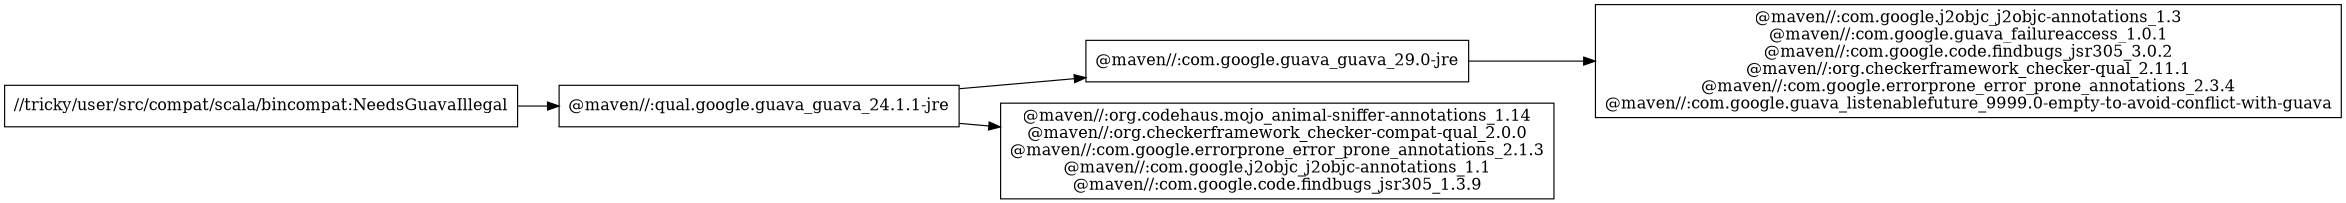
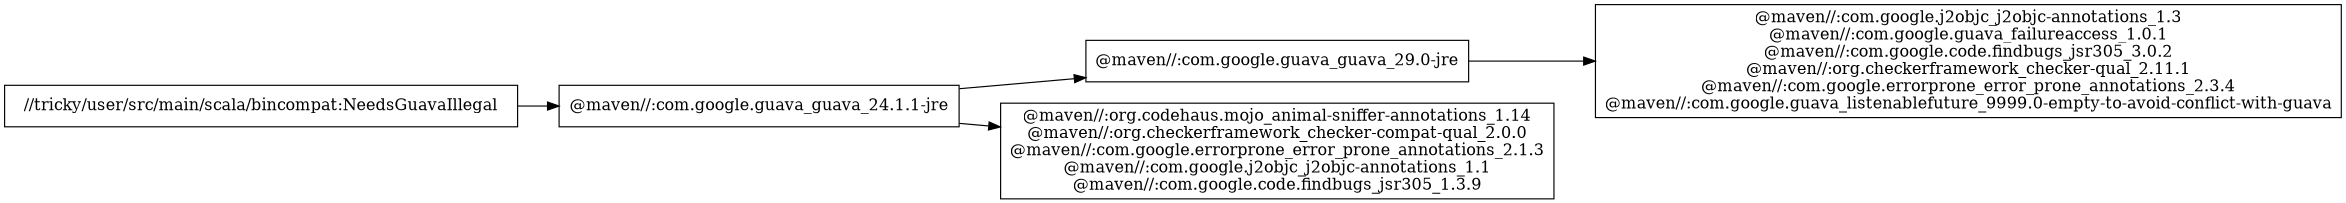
(261, 106) -> (261, 106)
(759, 106) -> (759, 106)
